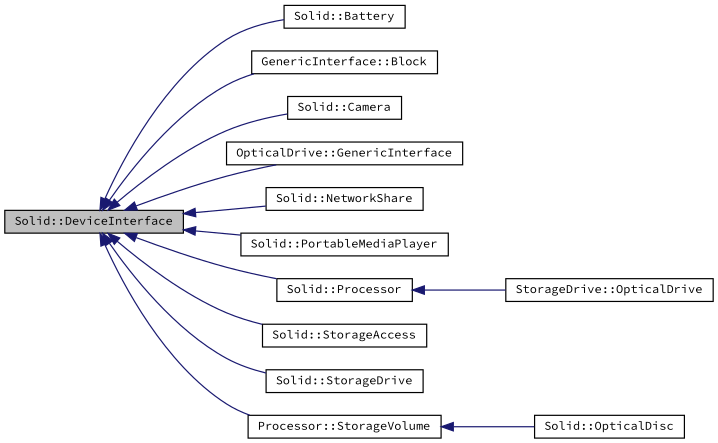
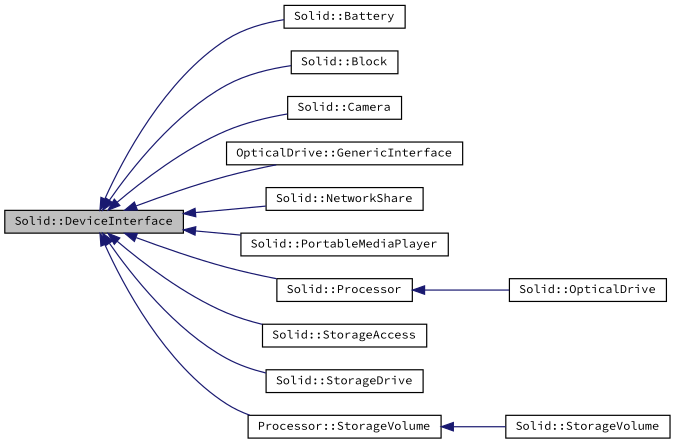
(345, 62) -> (345, 62)
(609, 290) -> (588, 290)
(609, 427) -> (588, 427)
